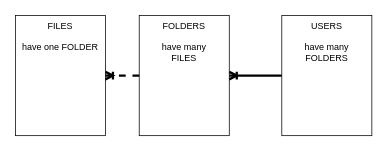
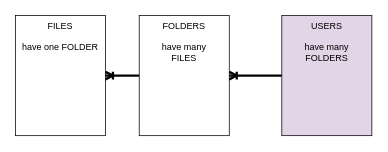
(120, 75) -> (120, 75)
(327, 75) -> (327, 75)
